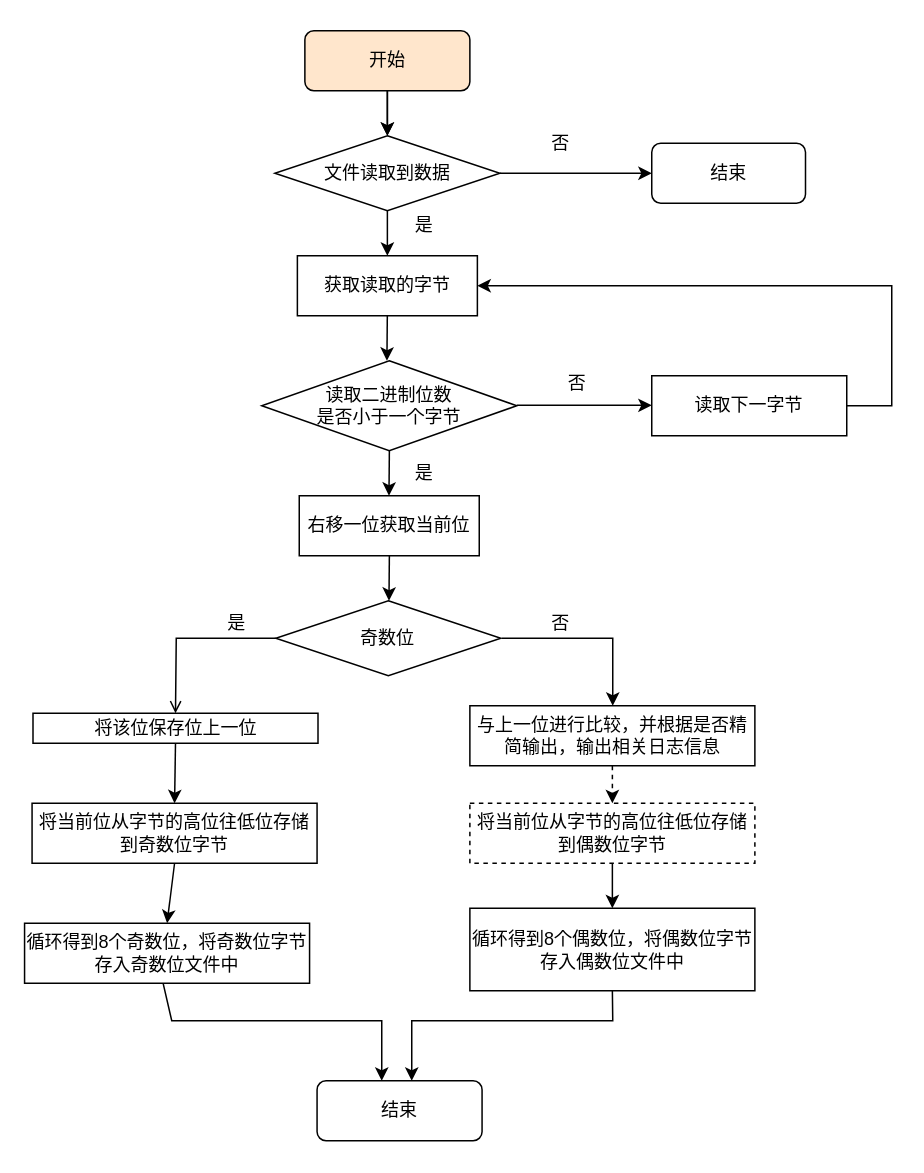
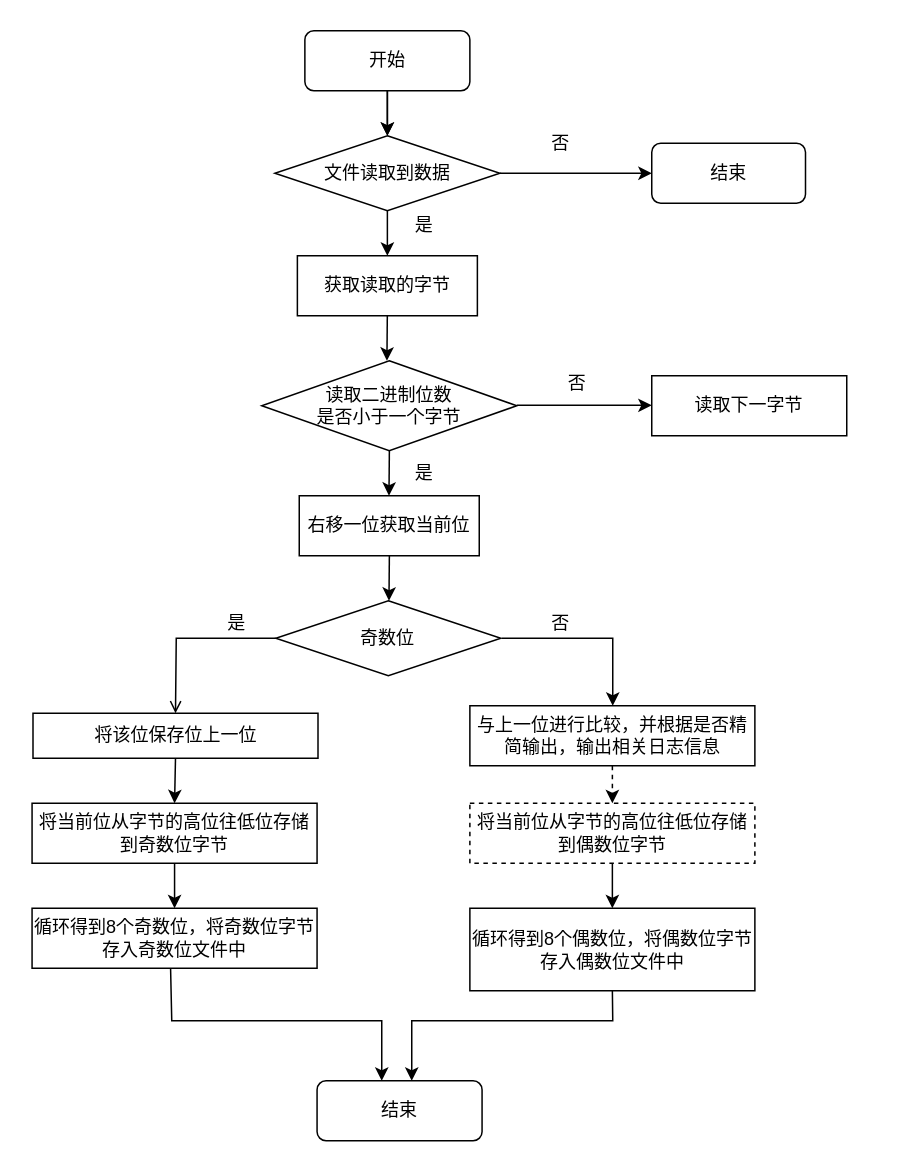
(387, 61) -> (387, 61)
(773, 286) -> none
(176, 728) -> (176, 736)
(167, 953) -> (175, 938)
